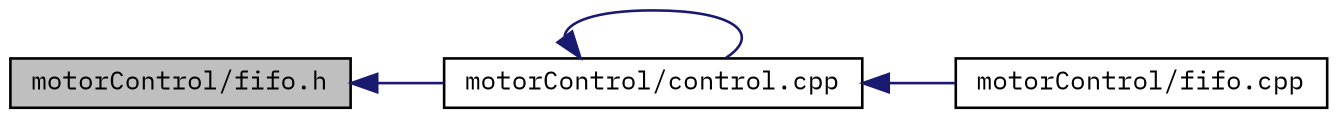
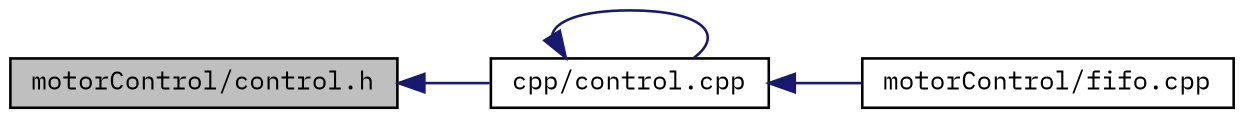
(181, 83) -> (204, 83)
(653, 83) -> (630, 83)
